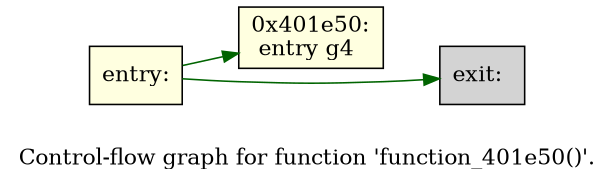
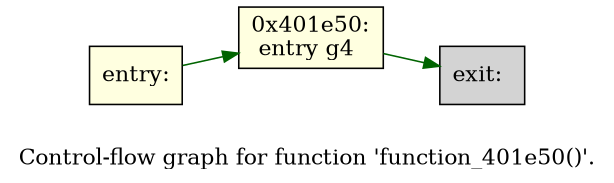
(303, 83) -> (404, 58)
